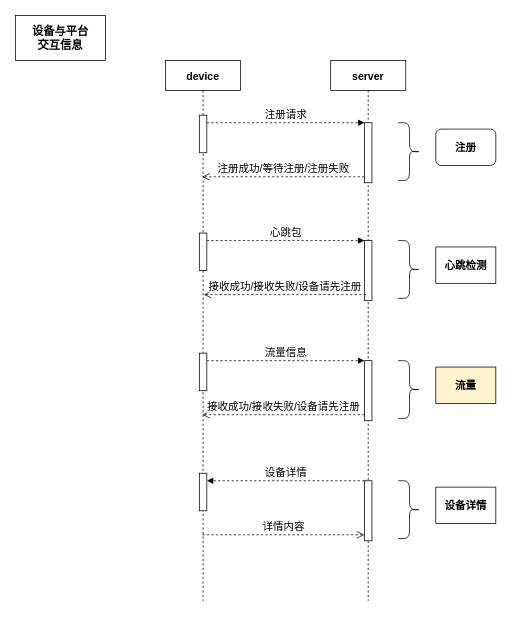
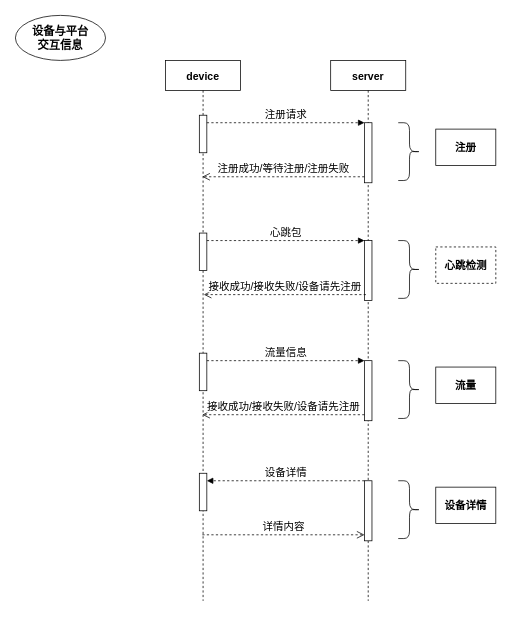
(60, 38) -> (60, 38)
(465, 147) -> (465, 147)
(465, 265) -> (465, 265)
(465, 385) -> (465, 385)
